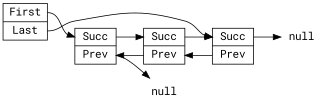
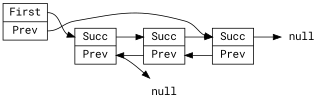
(25, 31) -> (25, 31)
